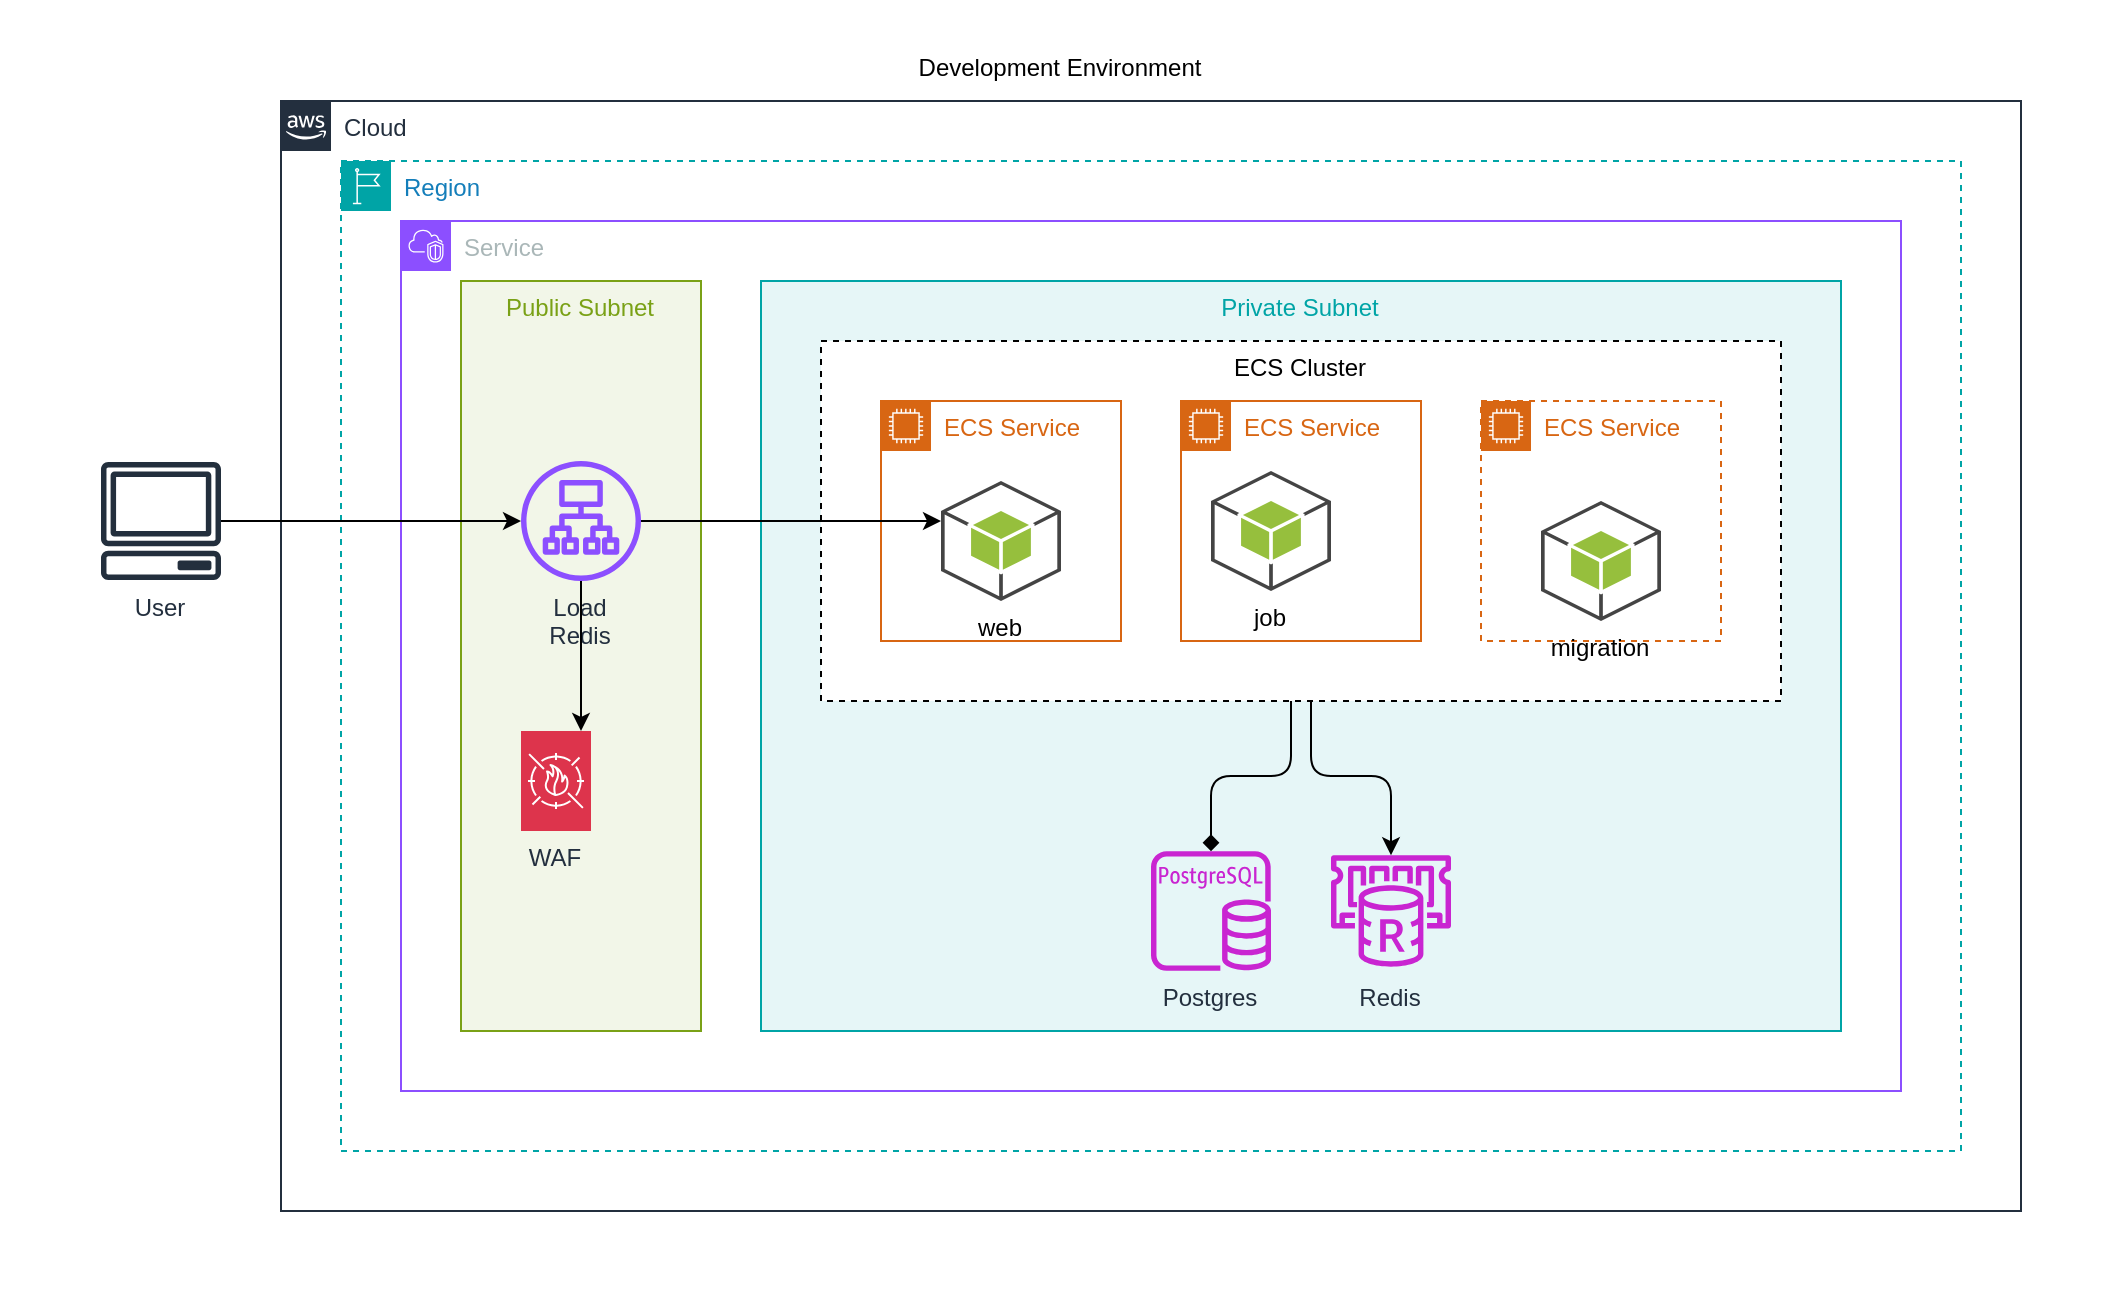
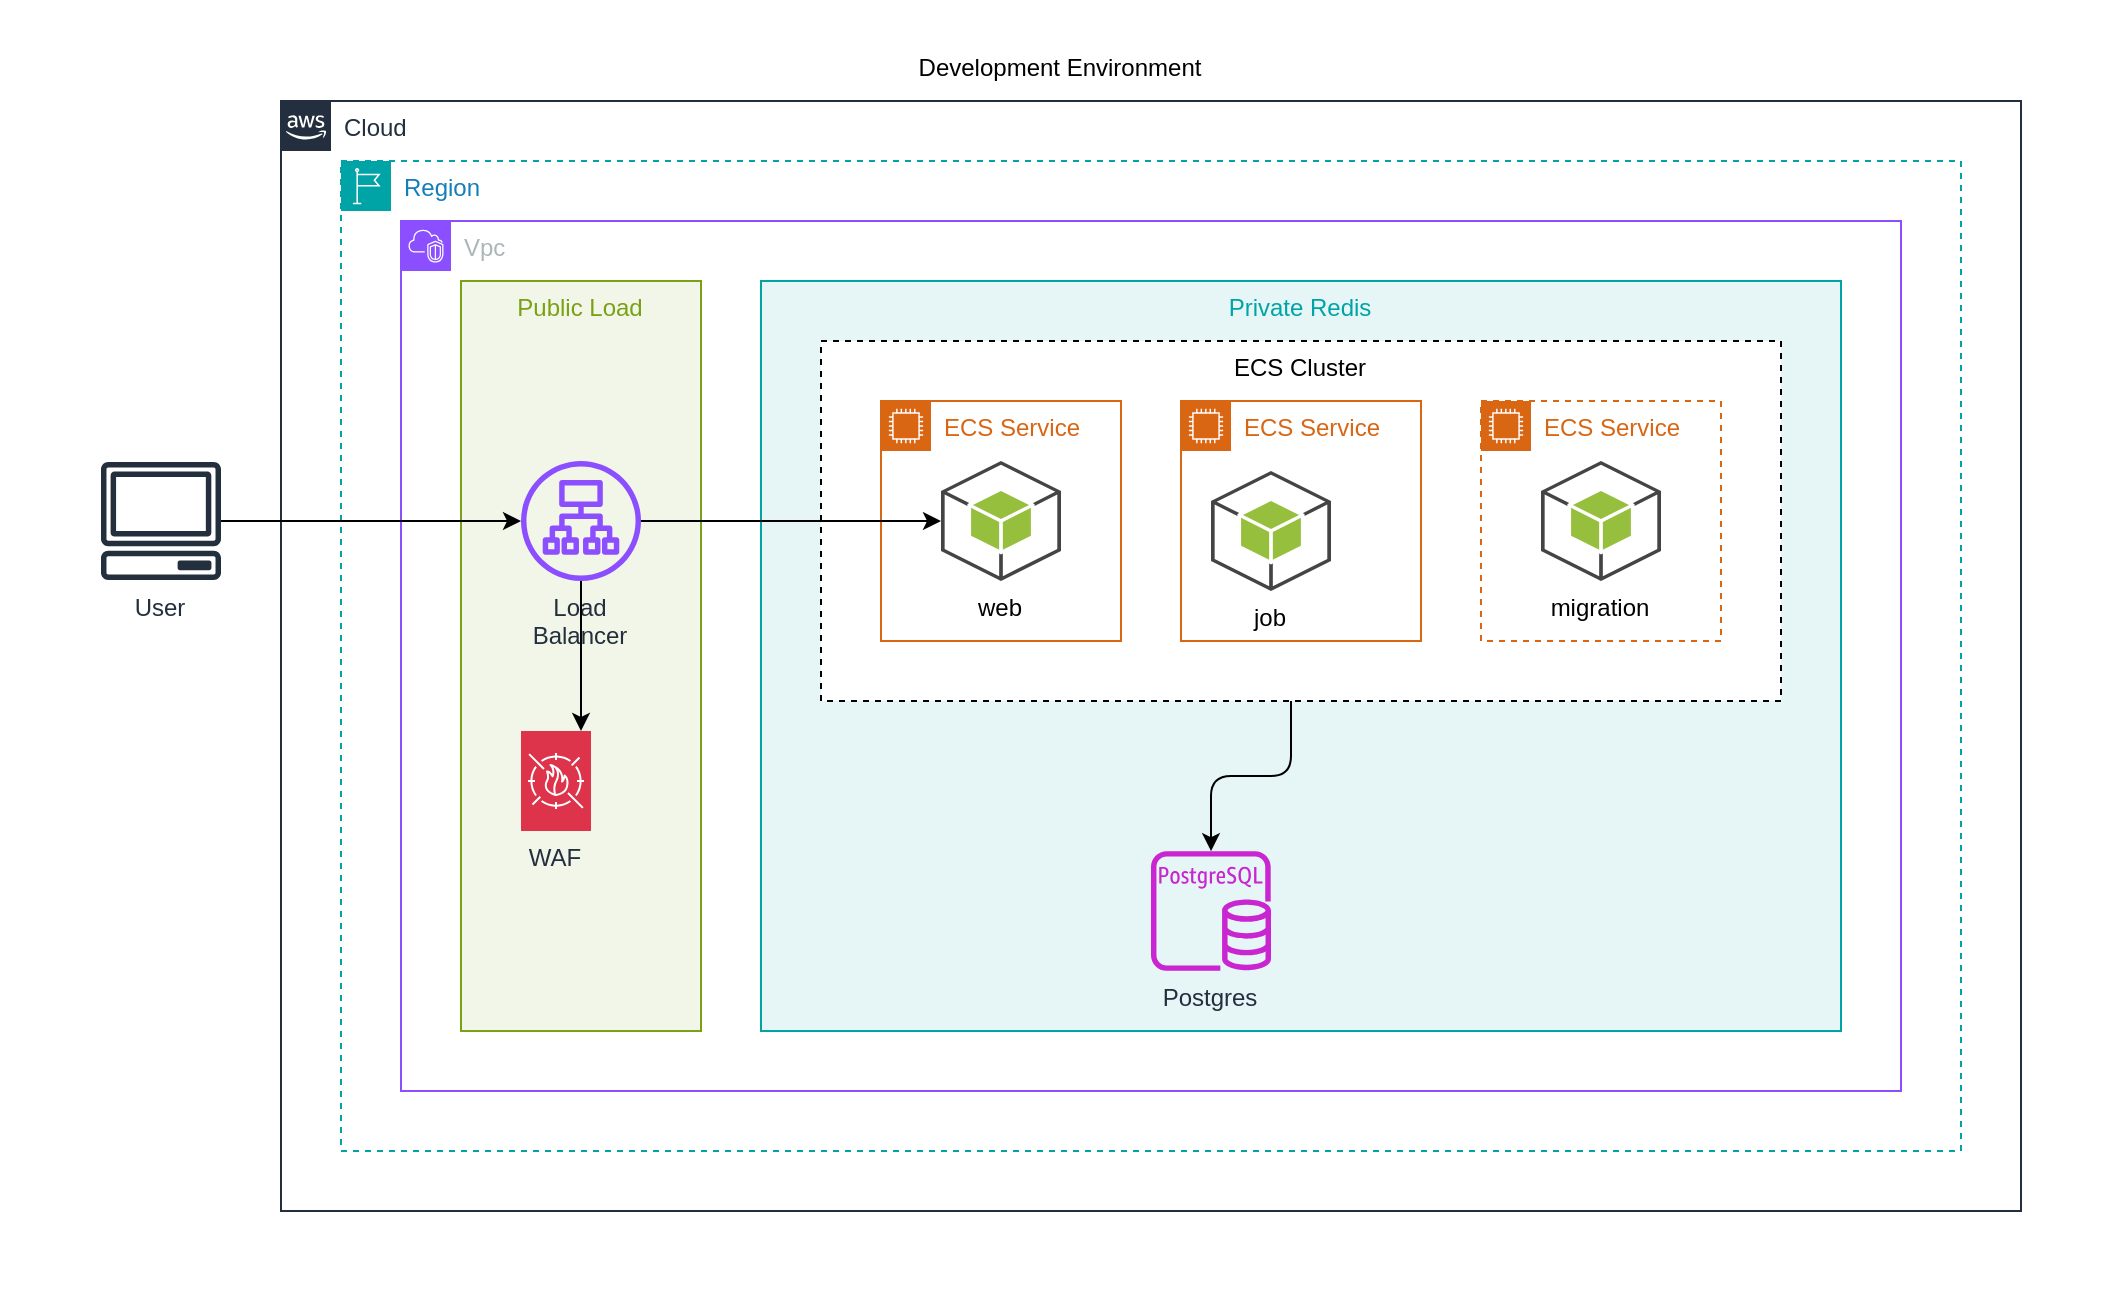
(509, 249) -> (485, 249)
(580, 308) -> (580, 308)
(1300, 308) -> (1300, 308)
(1001, 541) -> (1001, 521)
(1601, 561) -> (1601, 521)
(581, 624) -> (581, 624)
(1346, 776) -> none
(1211, 835) -> (1211, 836)
(1391, 911) -> none
